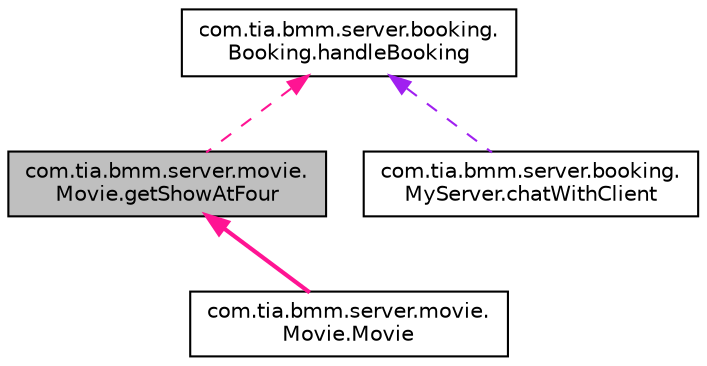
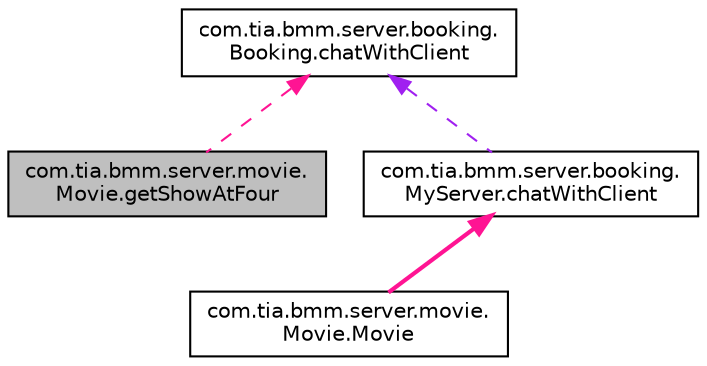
(349, 43) -> (349, 43)
(267, 261) -> (431, 261)
